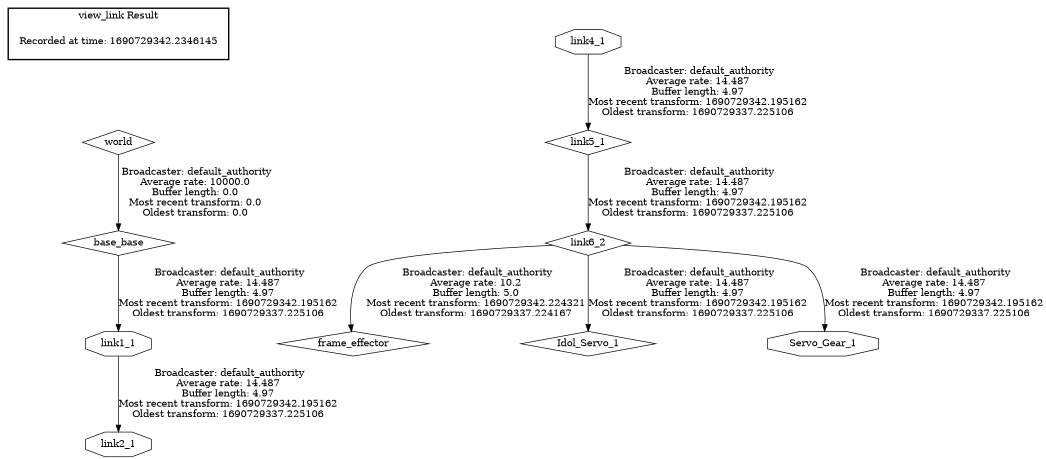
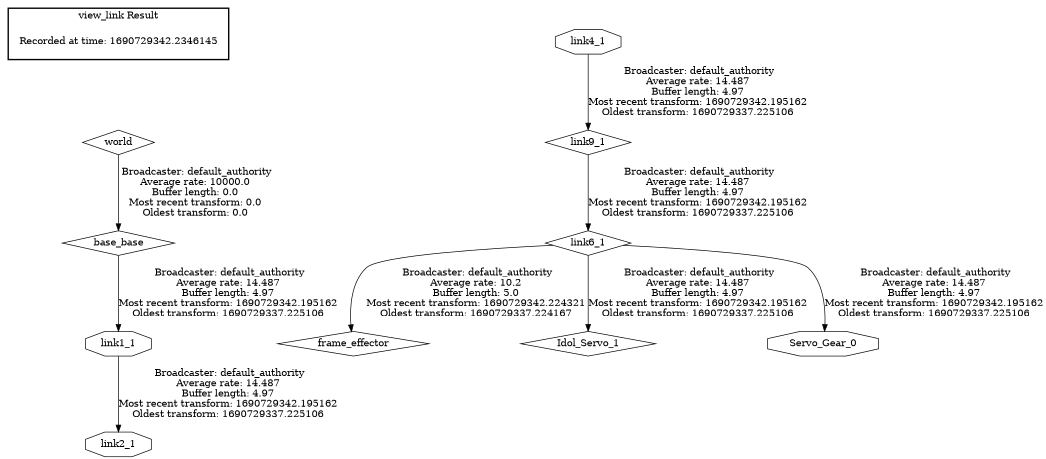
(588, 142) -> (588, 142)
(588, 243) -> (588, 243)
(823, 344) -> (823, 344)
